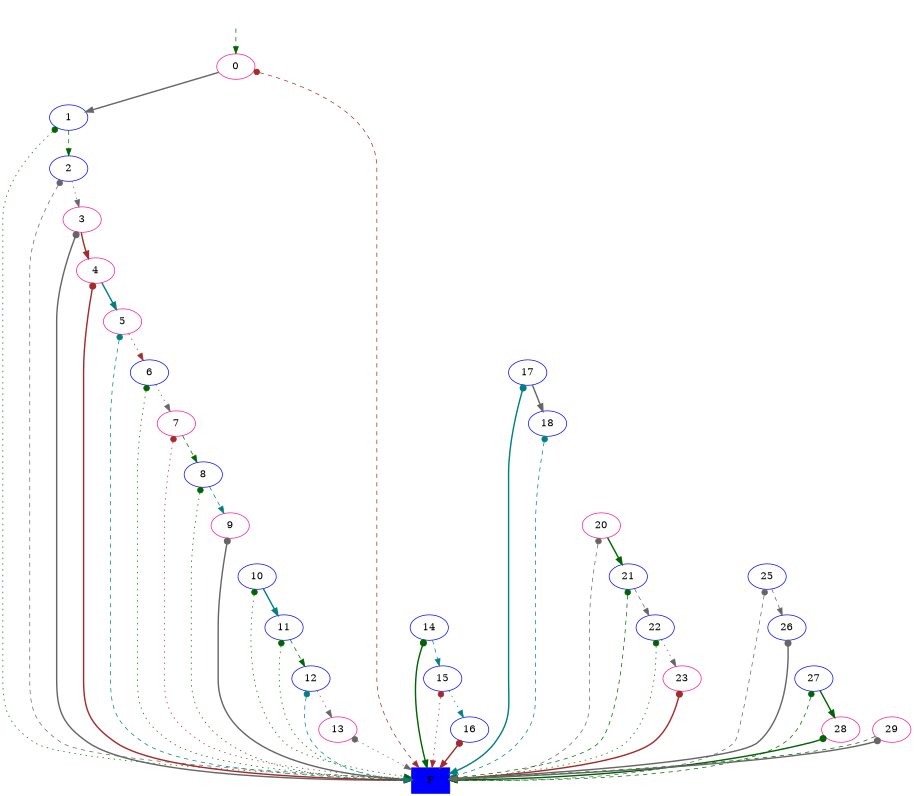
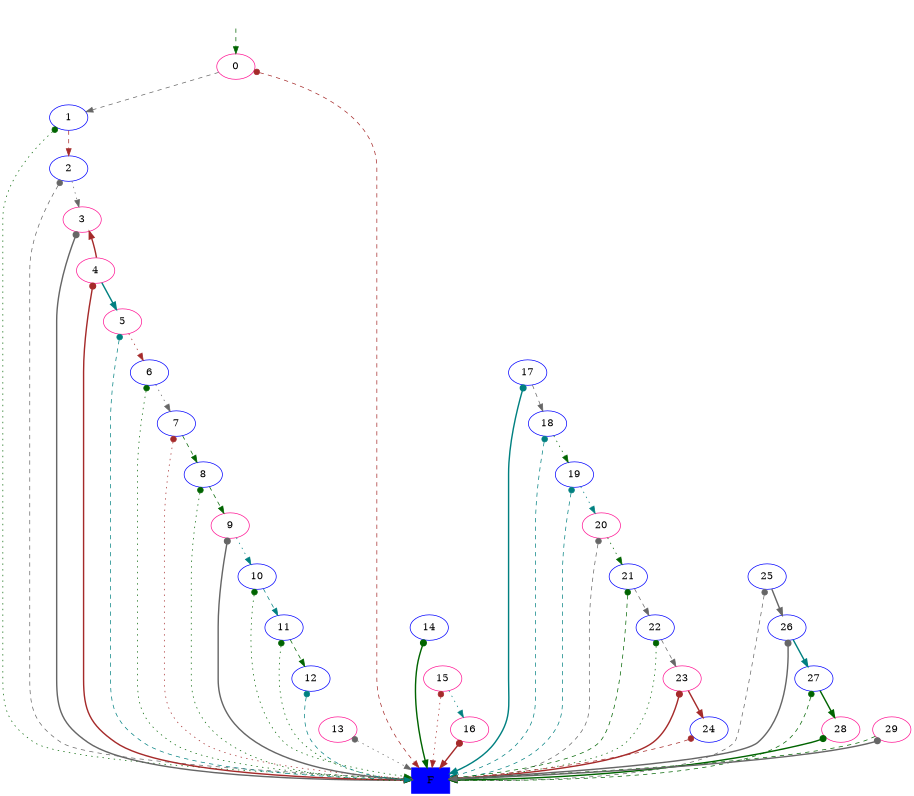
(156, 91) -> (156, 91)
(69, 140) -> (69, 140)
(83, 242) -> (94, 248)
(536, 395) -> (536, 395)
(176, 424) -> (176, 424)
none -> (574, 475)
(215, 497) -> (215, 497)
none -> (242, 548)
(613, 548) -> (613, 548)
(269, 599) -> (269, 599)
(776, 599) -> (776, 599)
(435, 650) -> none
(667, 650) -> (667, 650)
none -> (799, 650)
(443, 679) -> (443, 679)
(323, 701) -> none
(470, 730) -> (470, 730)
none -> (709, 730)
